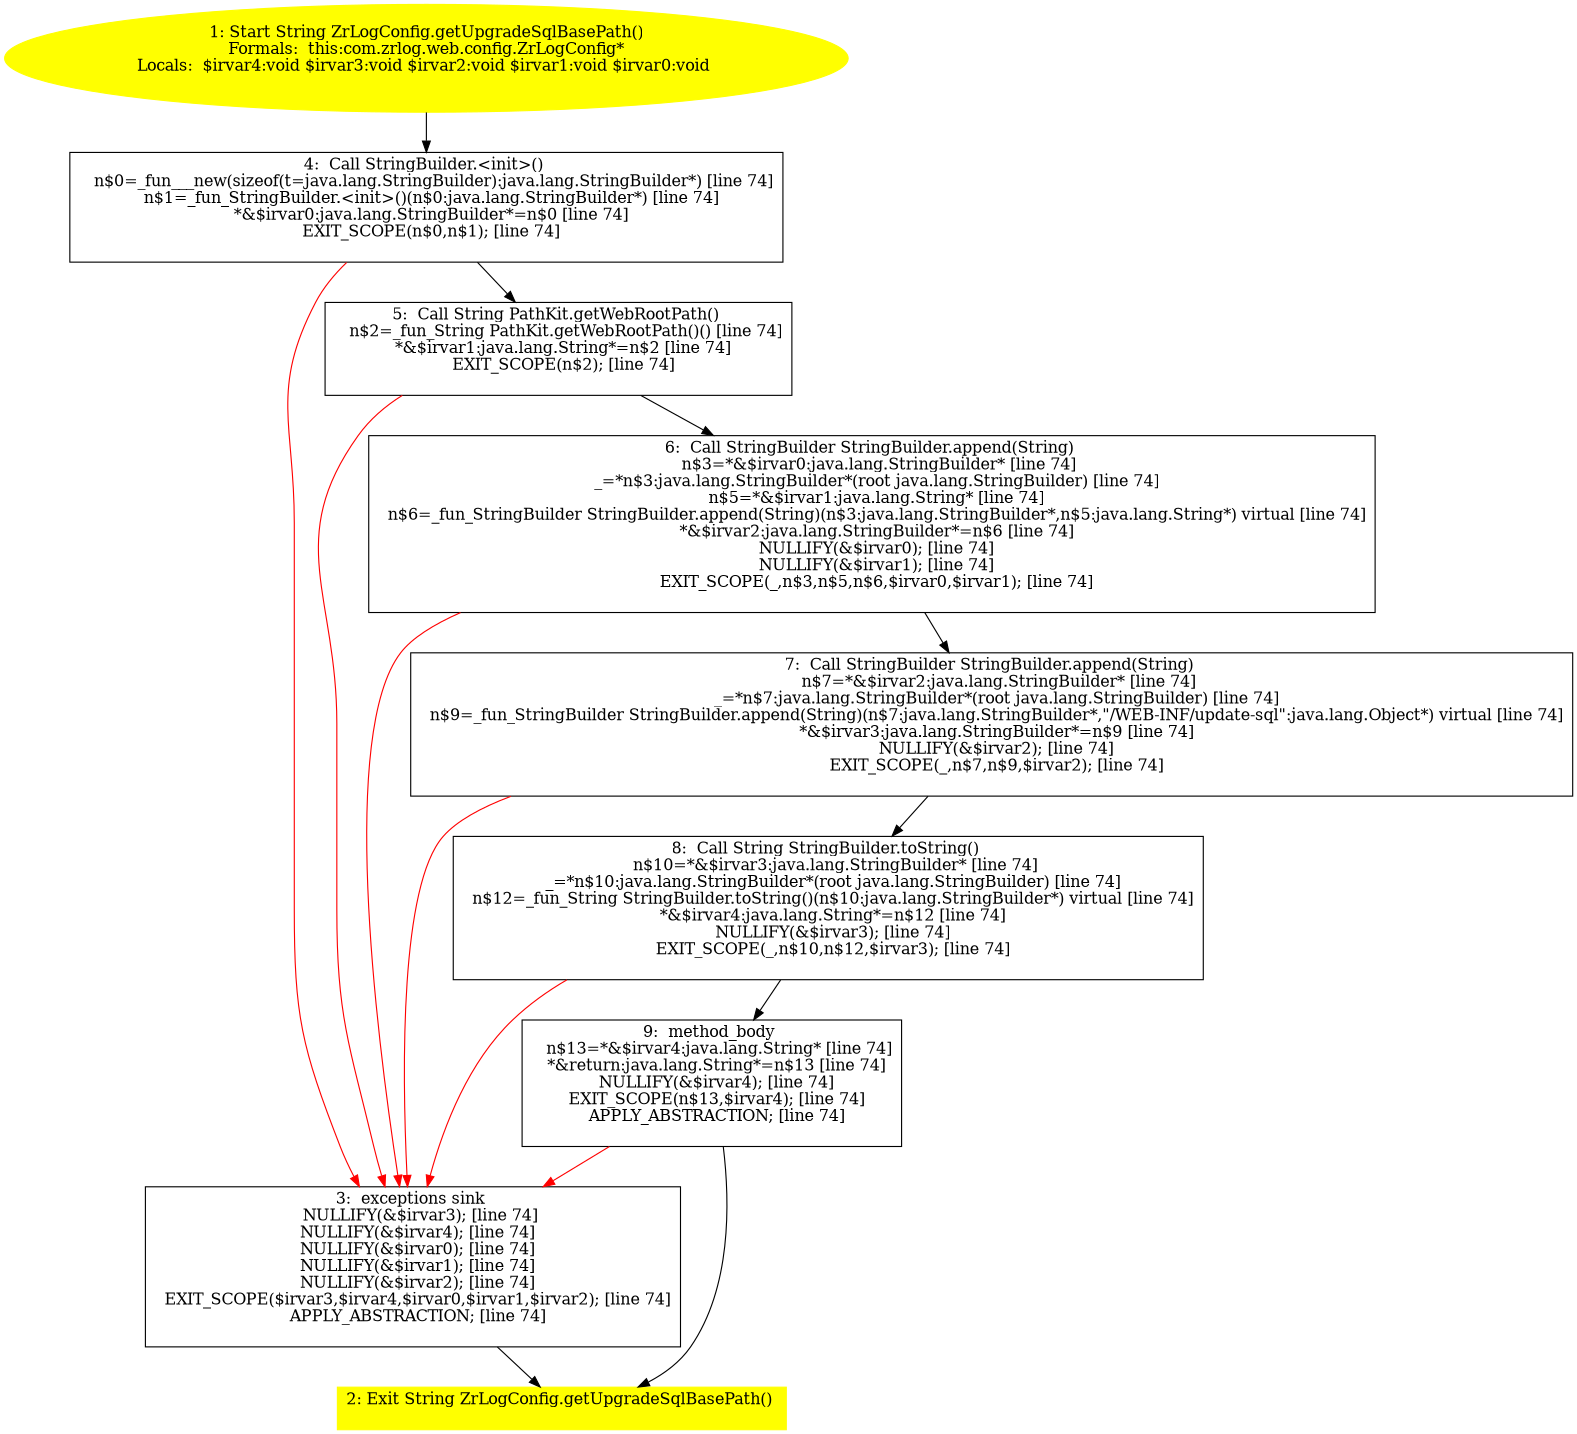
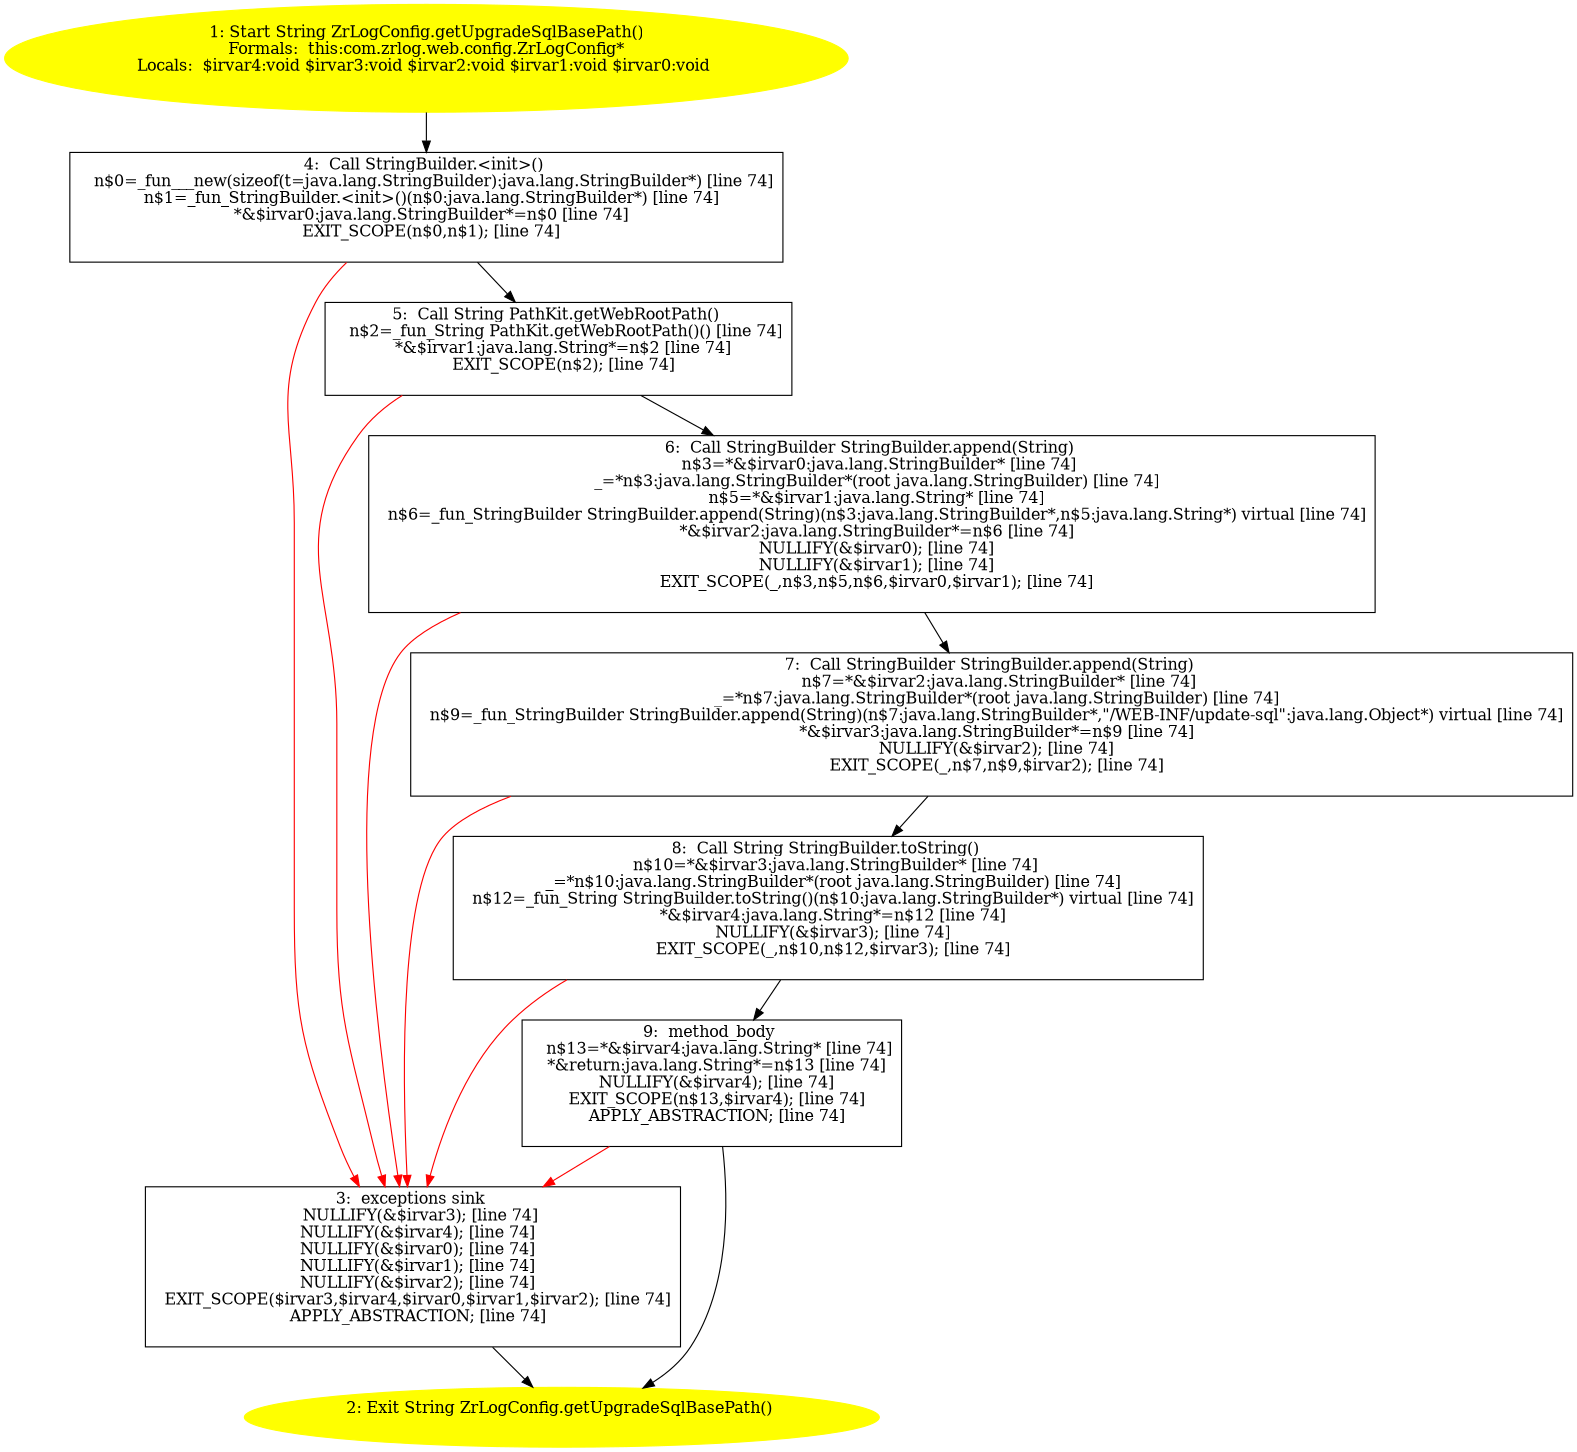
(562, 1408) -> (562, 1417)
